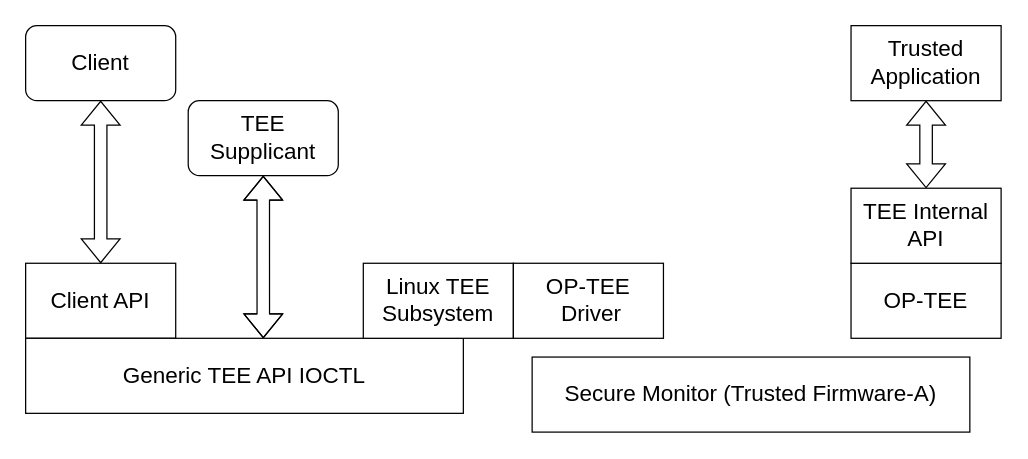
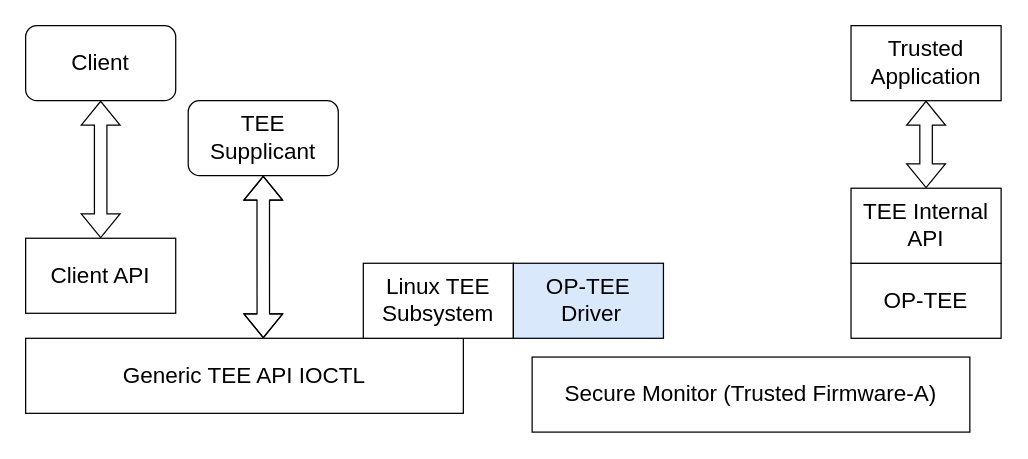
(101, 301) -> (101, 276)
(588, 301) -> (588, 301)
